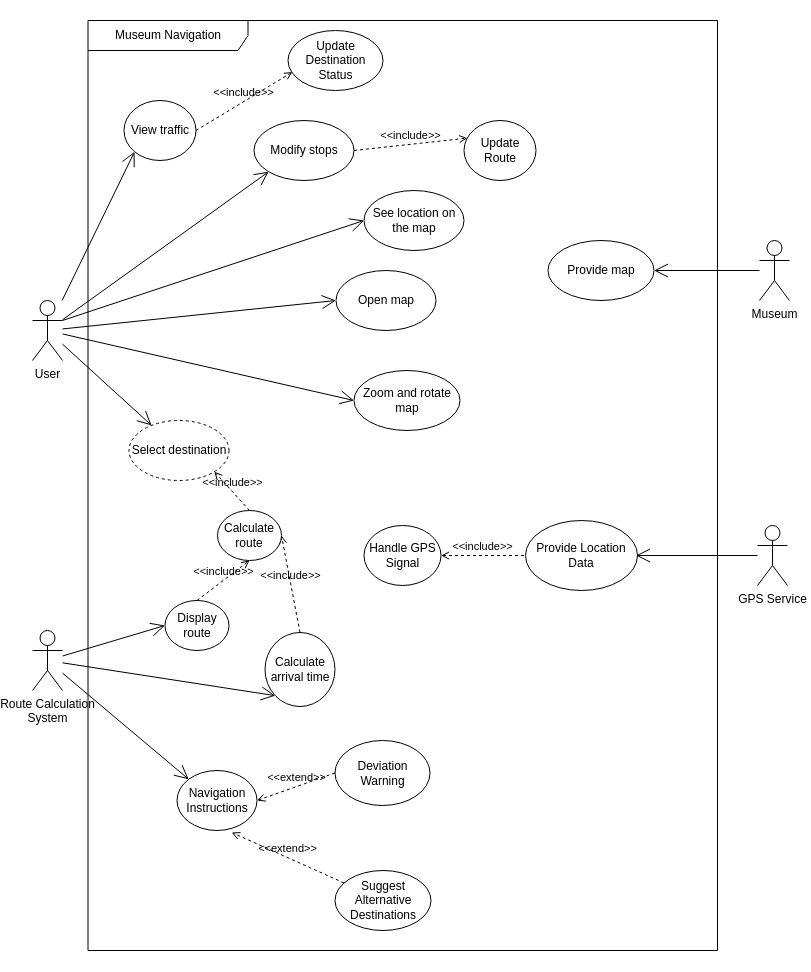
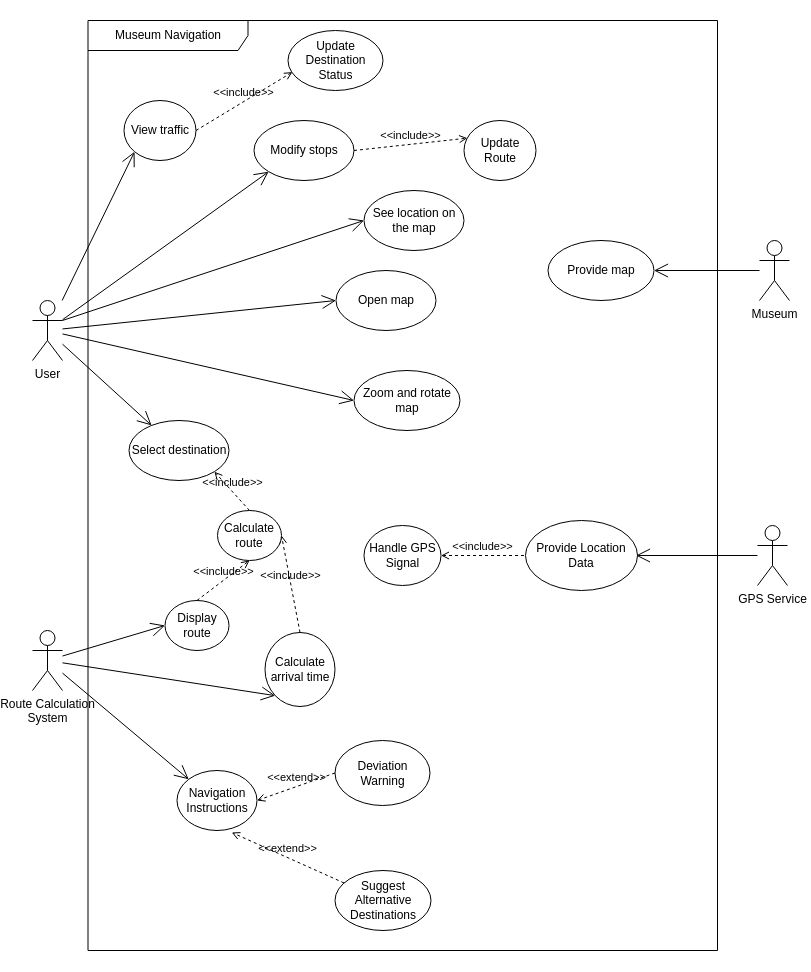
(179, 451) -> (179, 451)
